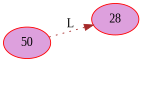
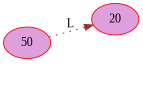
(115, 19) -> (115, 19)
